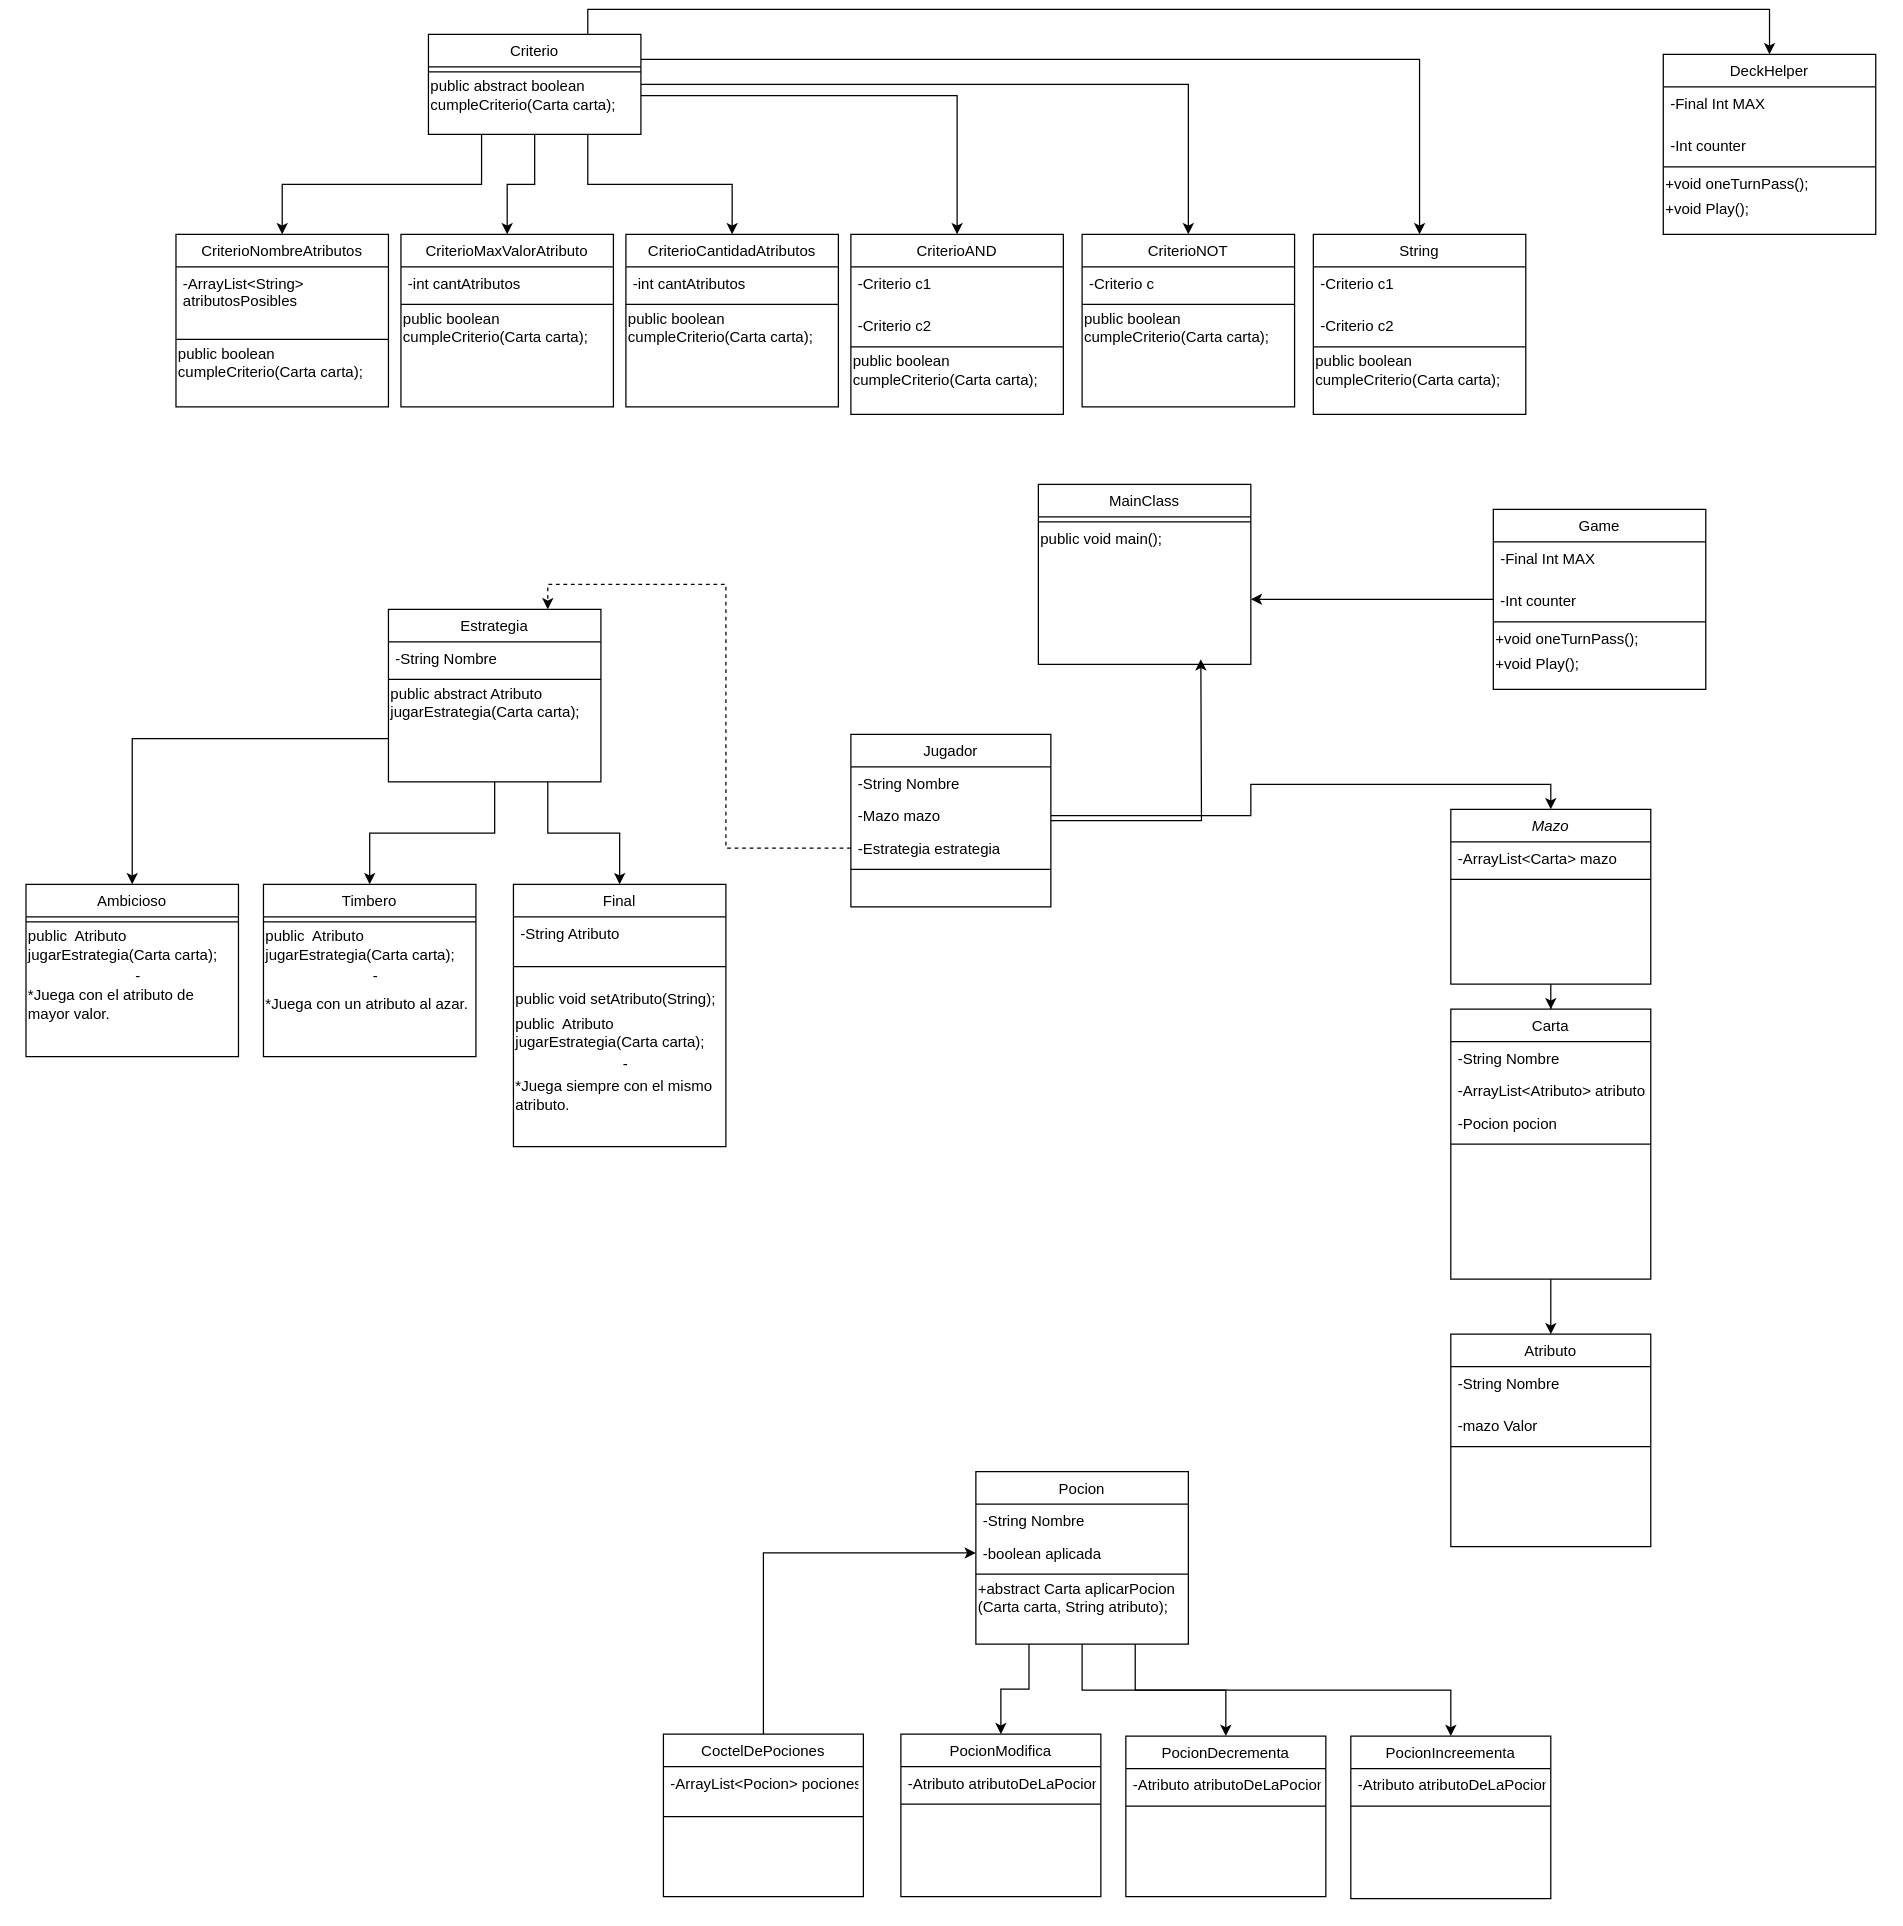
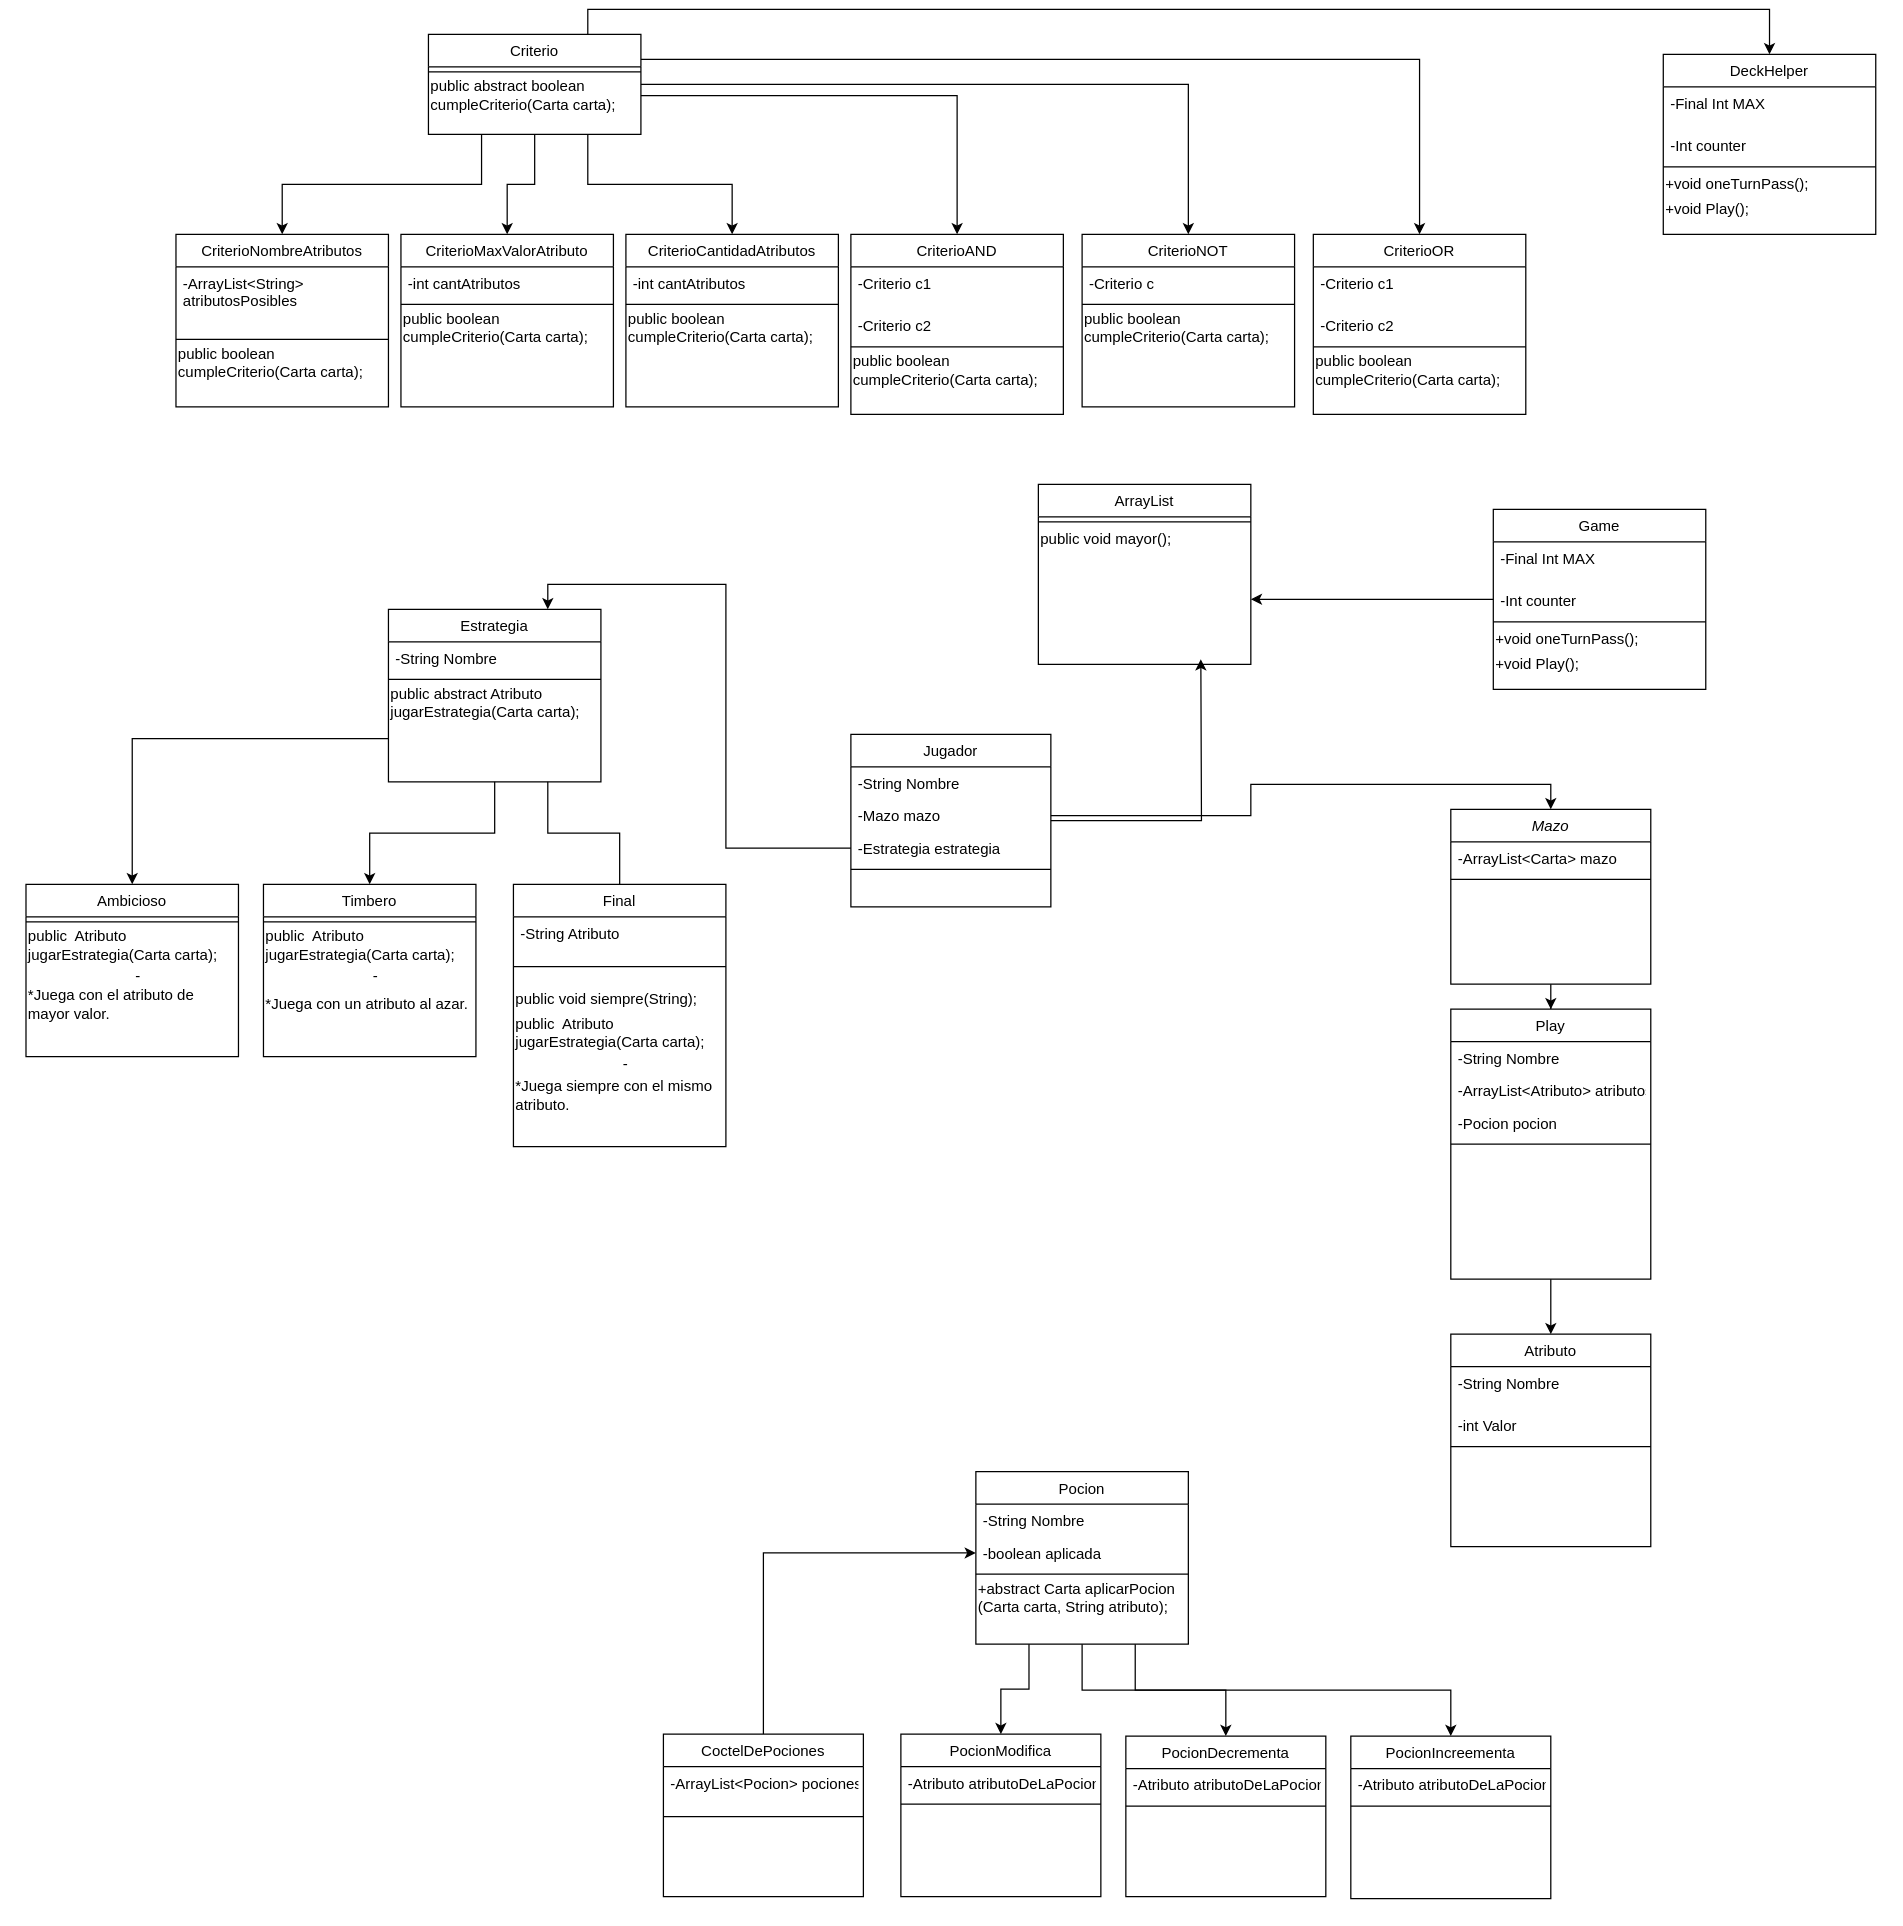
(1419, 251) -> (1419, 251)
(1144, 501) -> (1144, 501)
(1107, 539) -> (1113, 539)
(726, 680) -> (726, 680)
(619, 874) -> (619, 878)
(621, 999) -> (618, 999)
(1550, 1026) -> (1550, 1026)
(1500, 1426) -> (1494, 1426)
